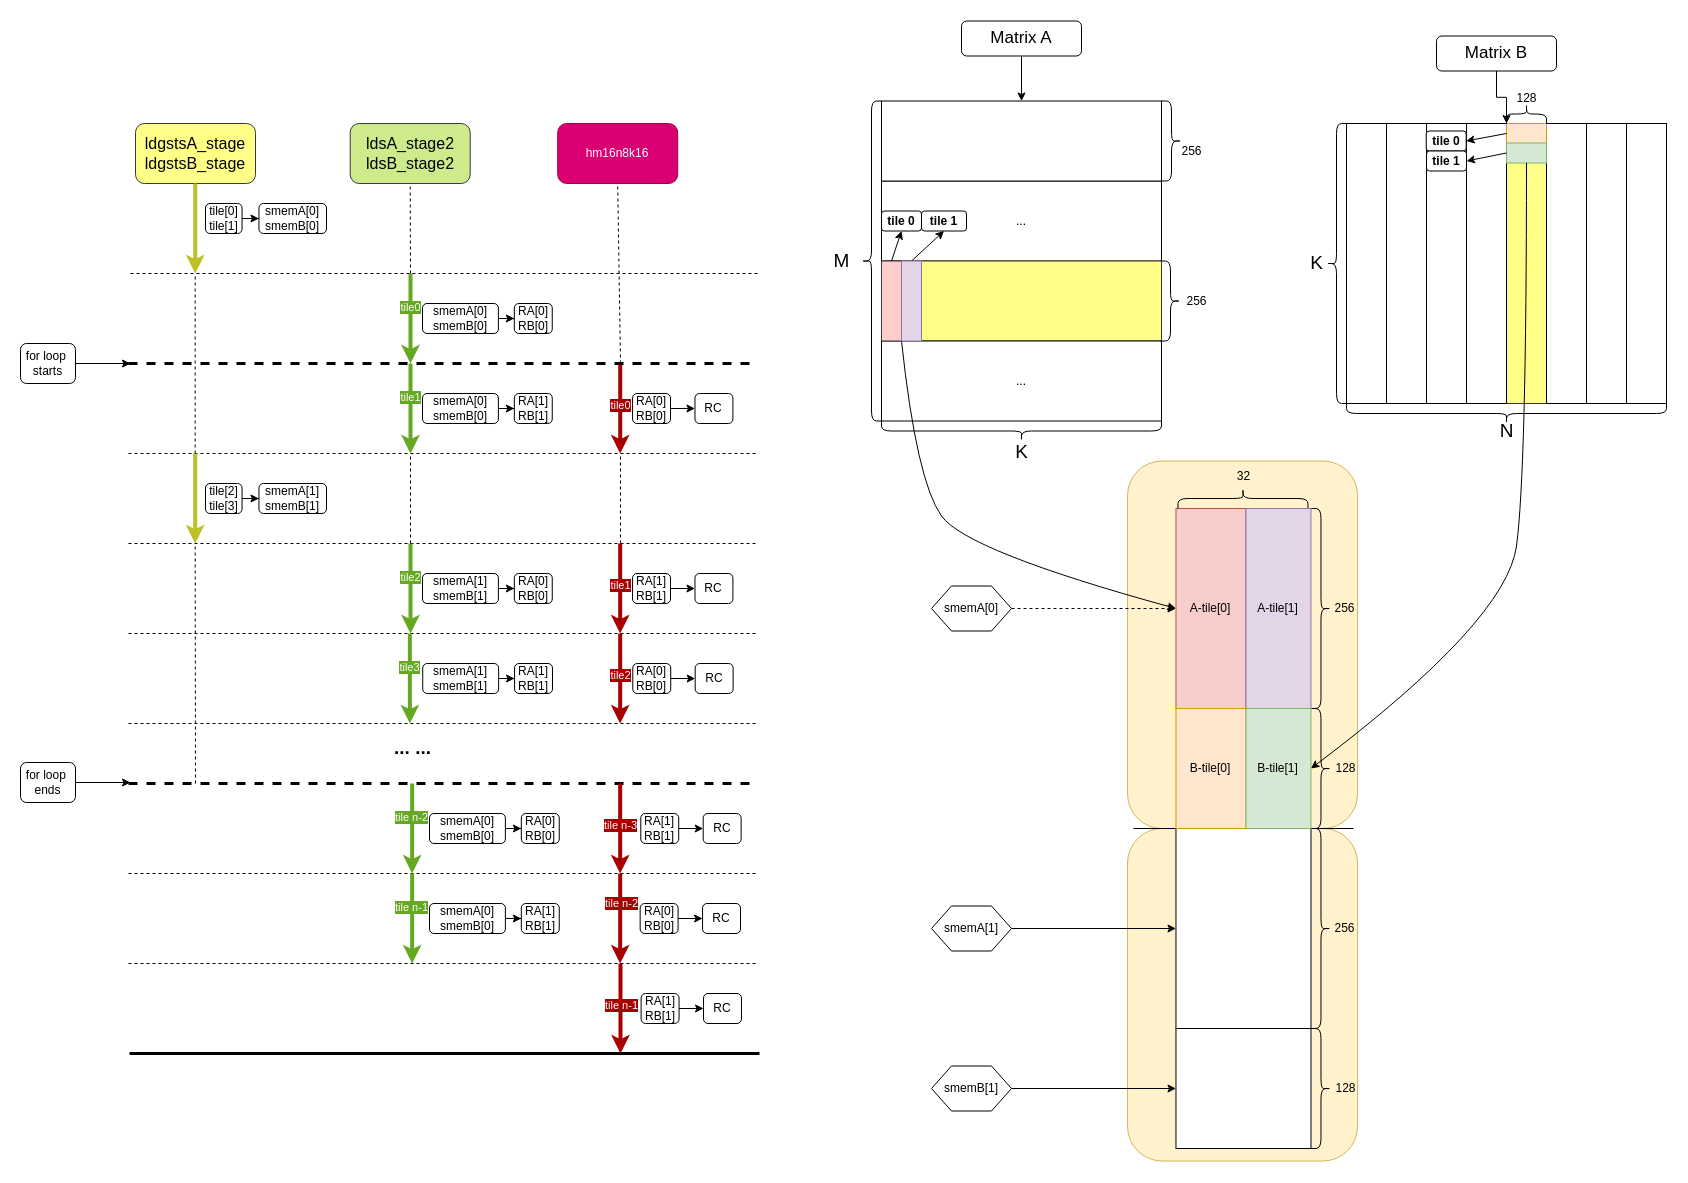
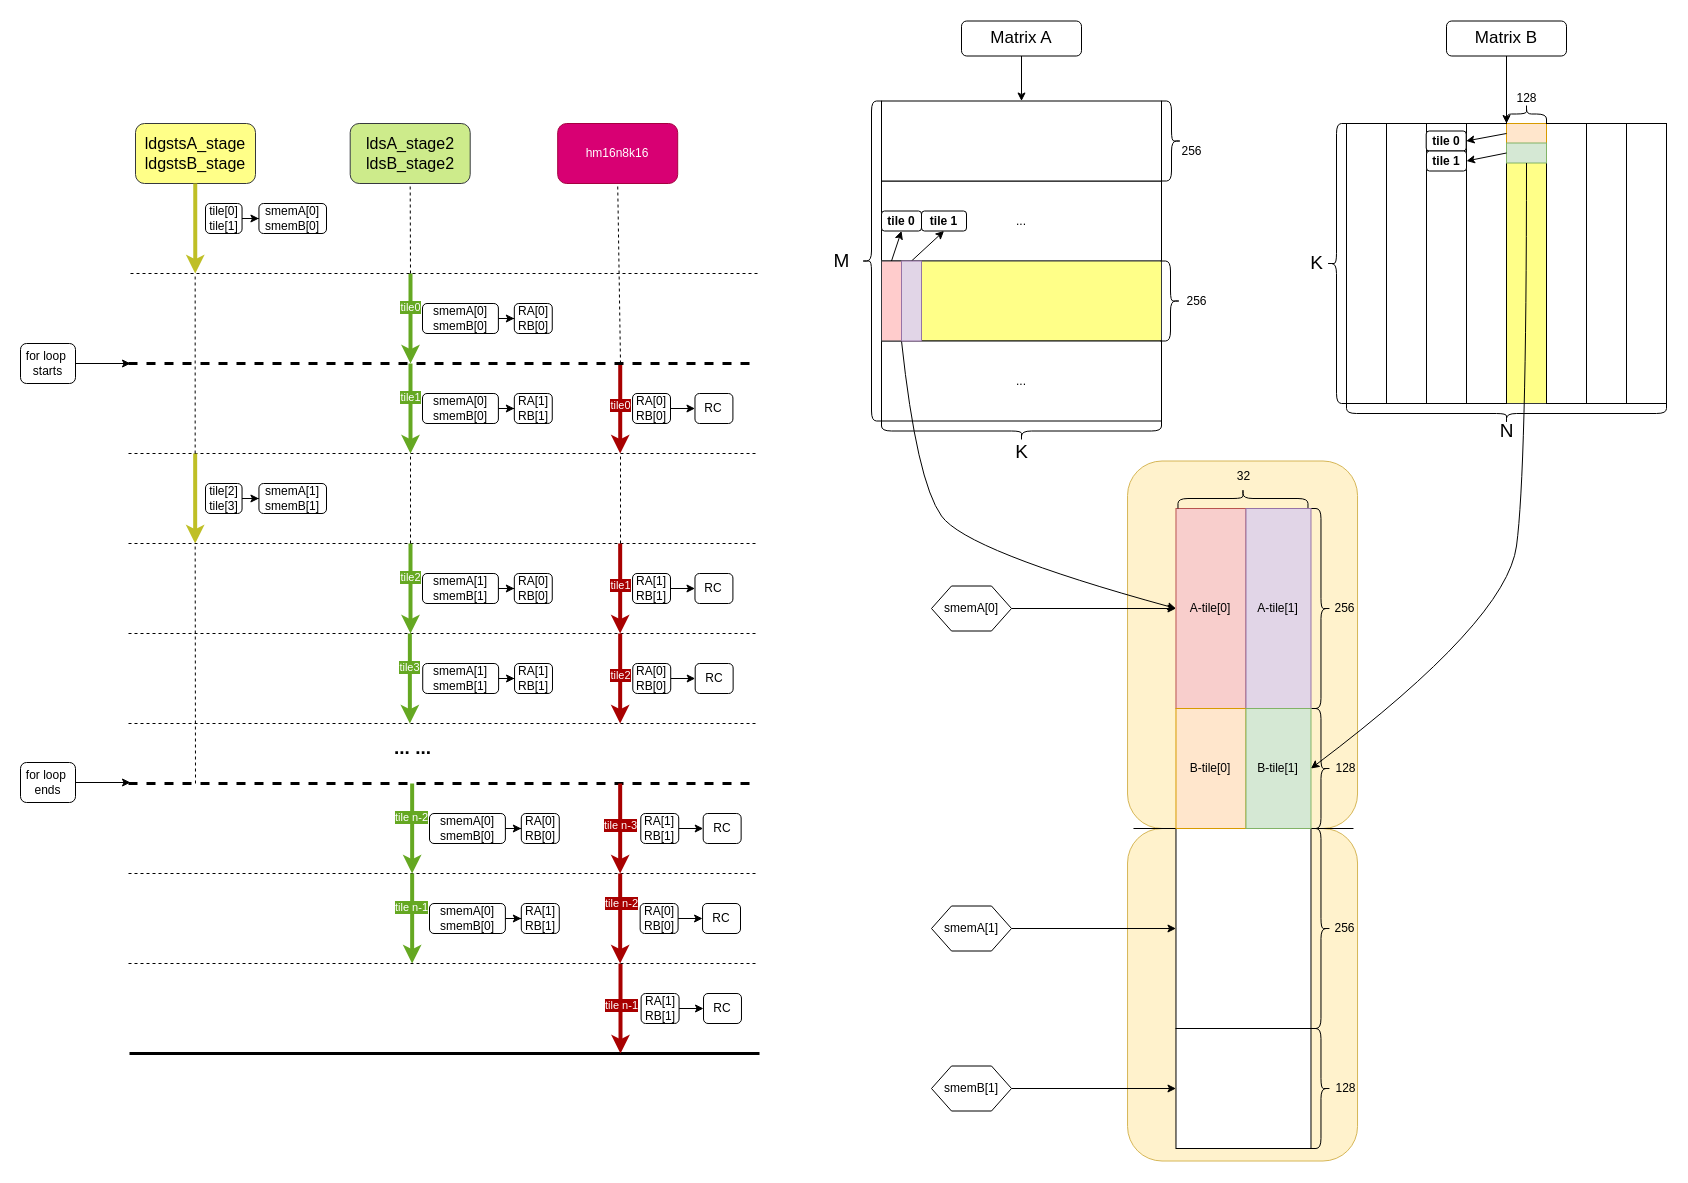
(1497, 54) -> (1507, 39)
(1090, 609) -> (1090, 609)
